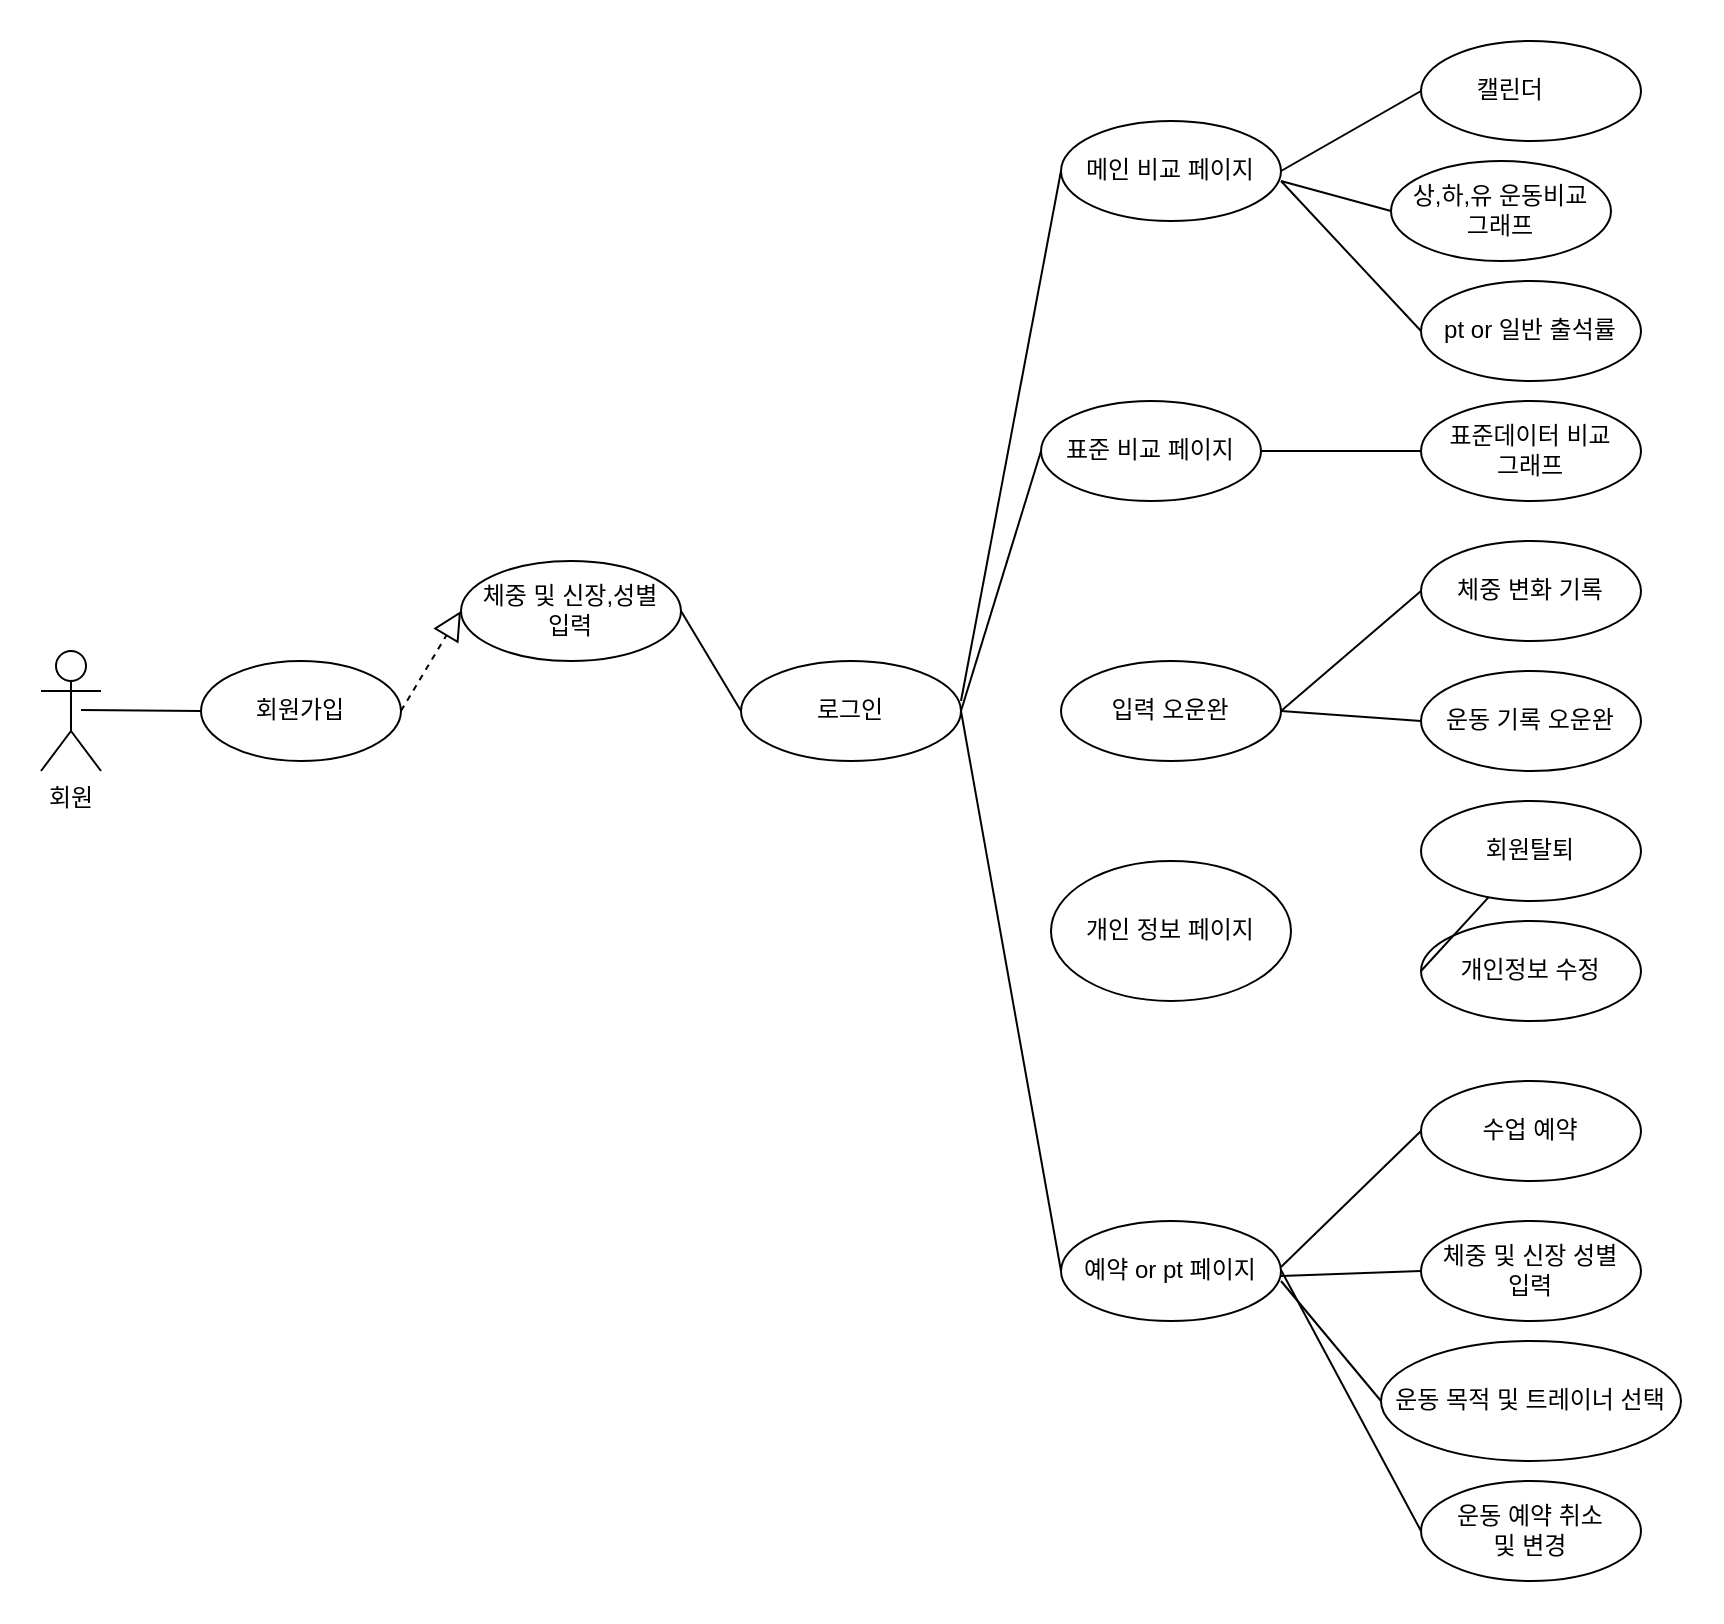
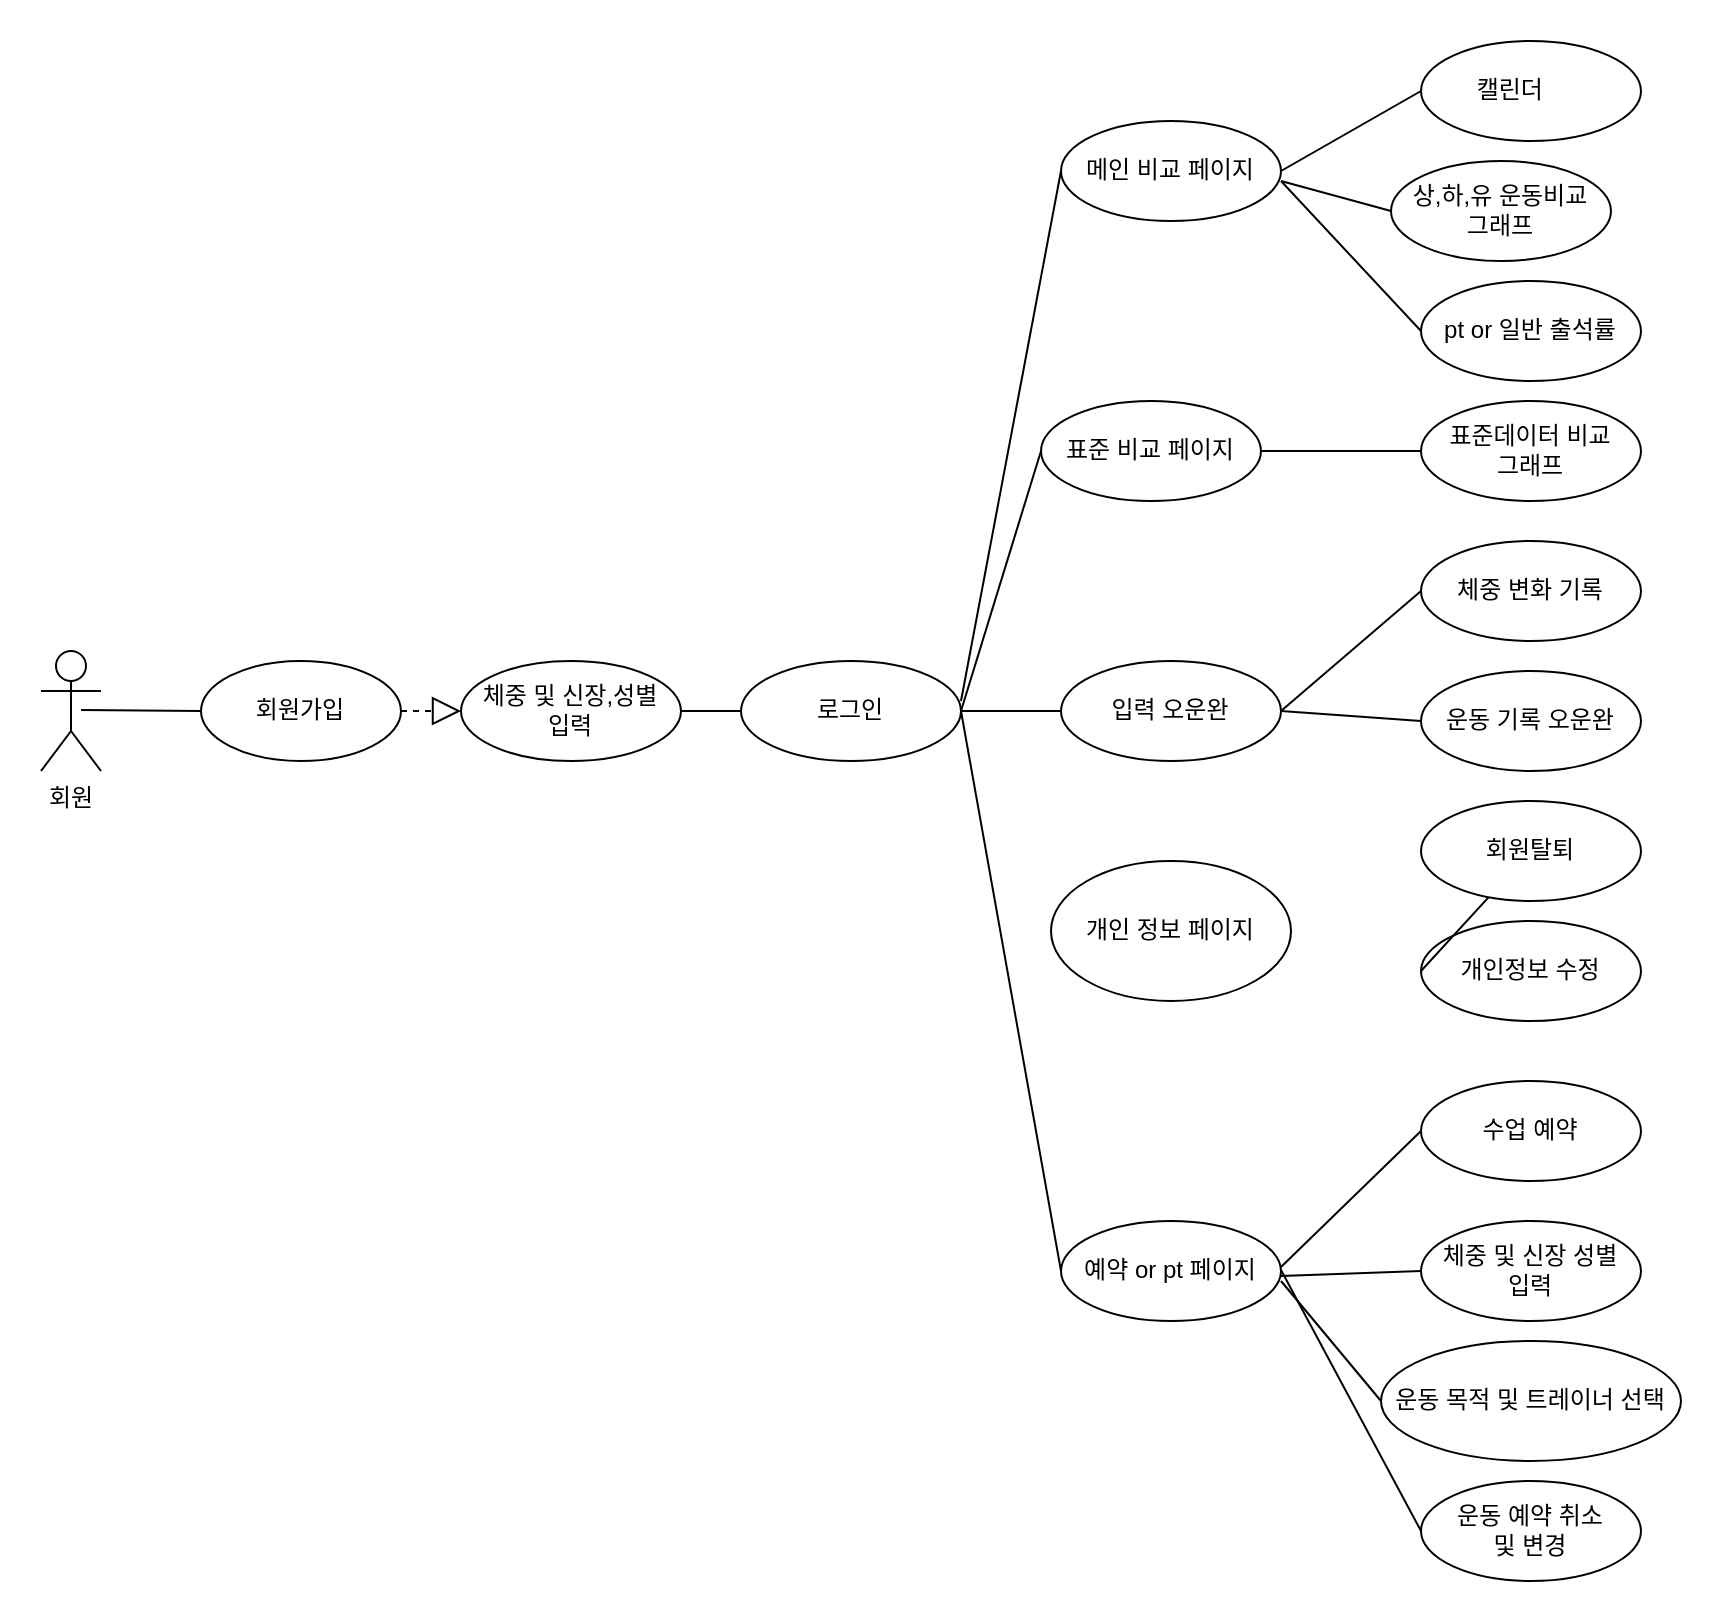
(571, 611) -> (571, 711)
none -> (1012, 711)
